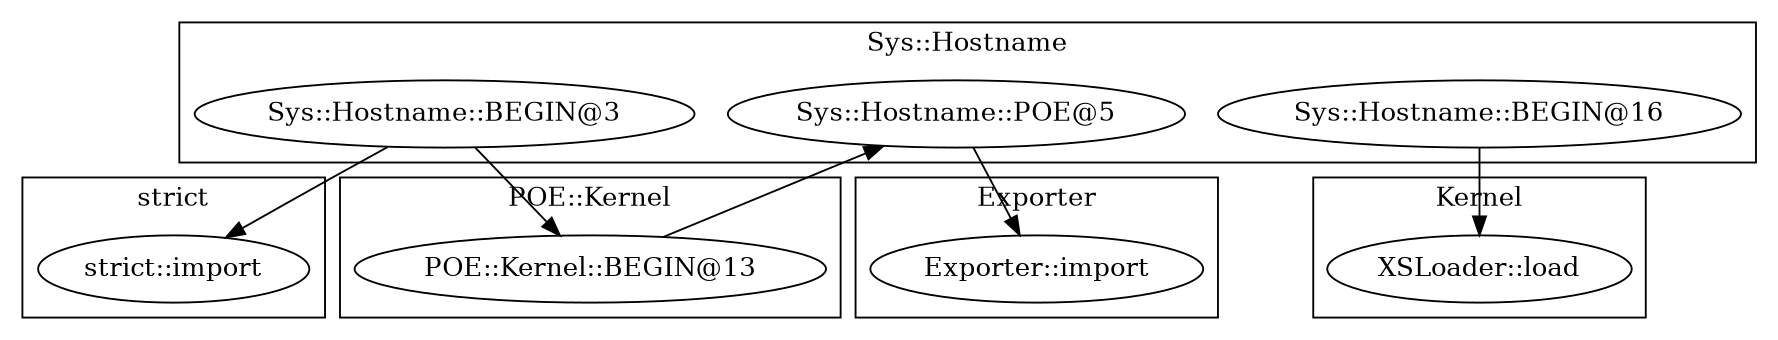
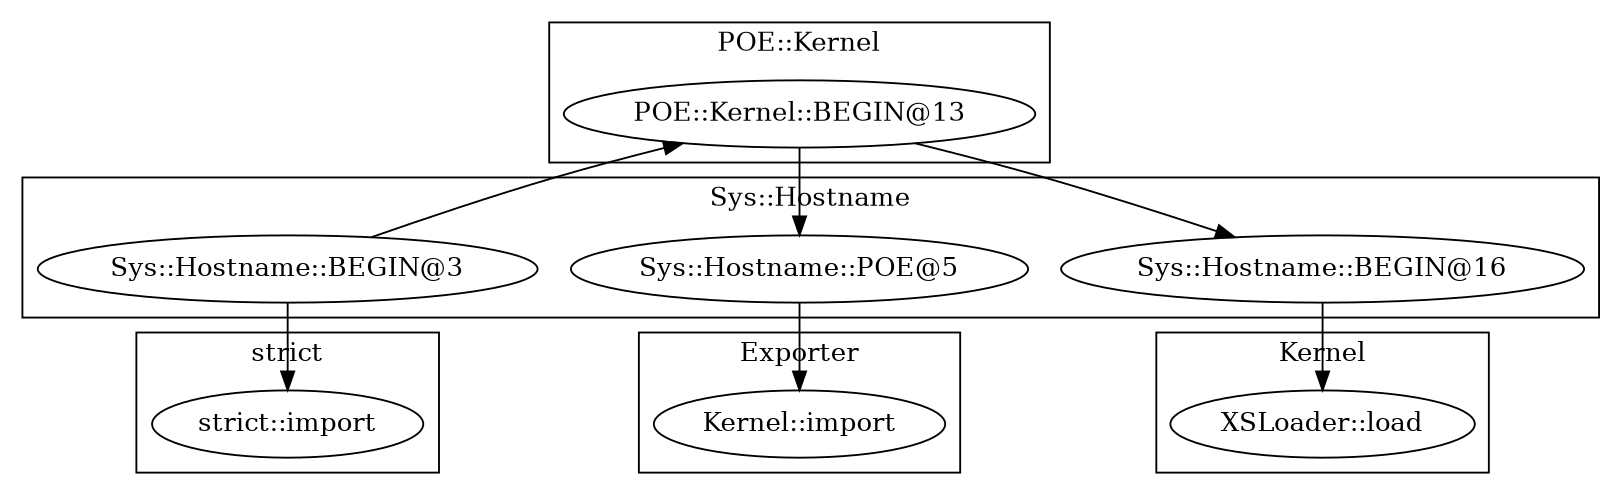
none -> (1089, 191)
(1037, 269) -> (800, 424)
